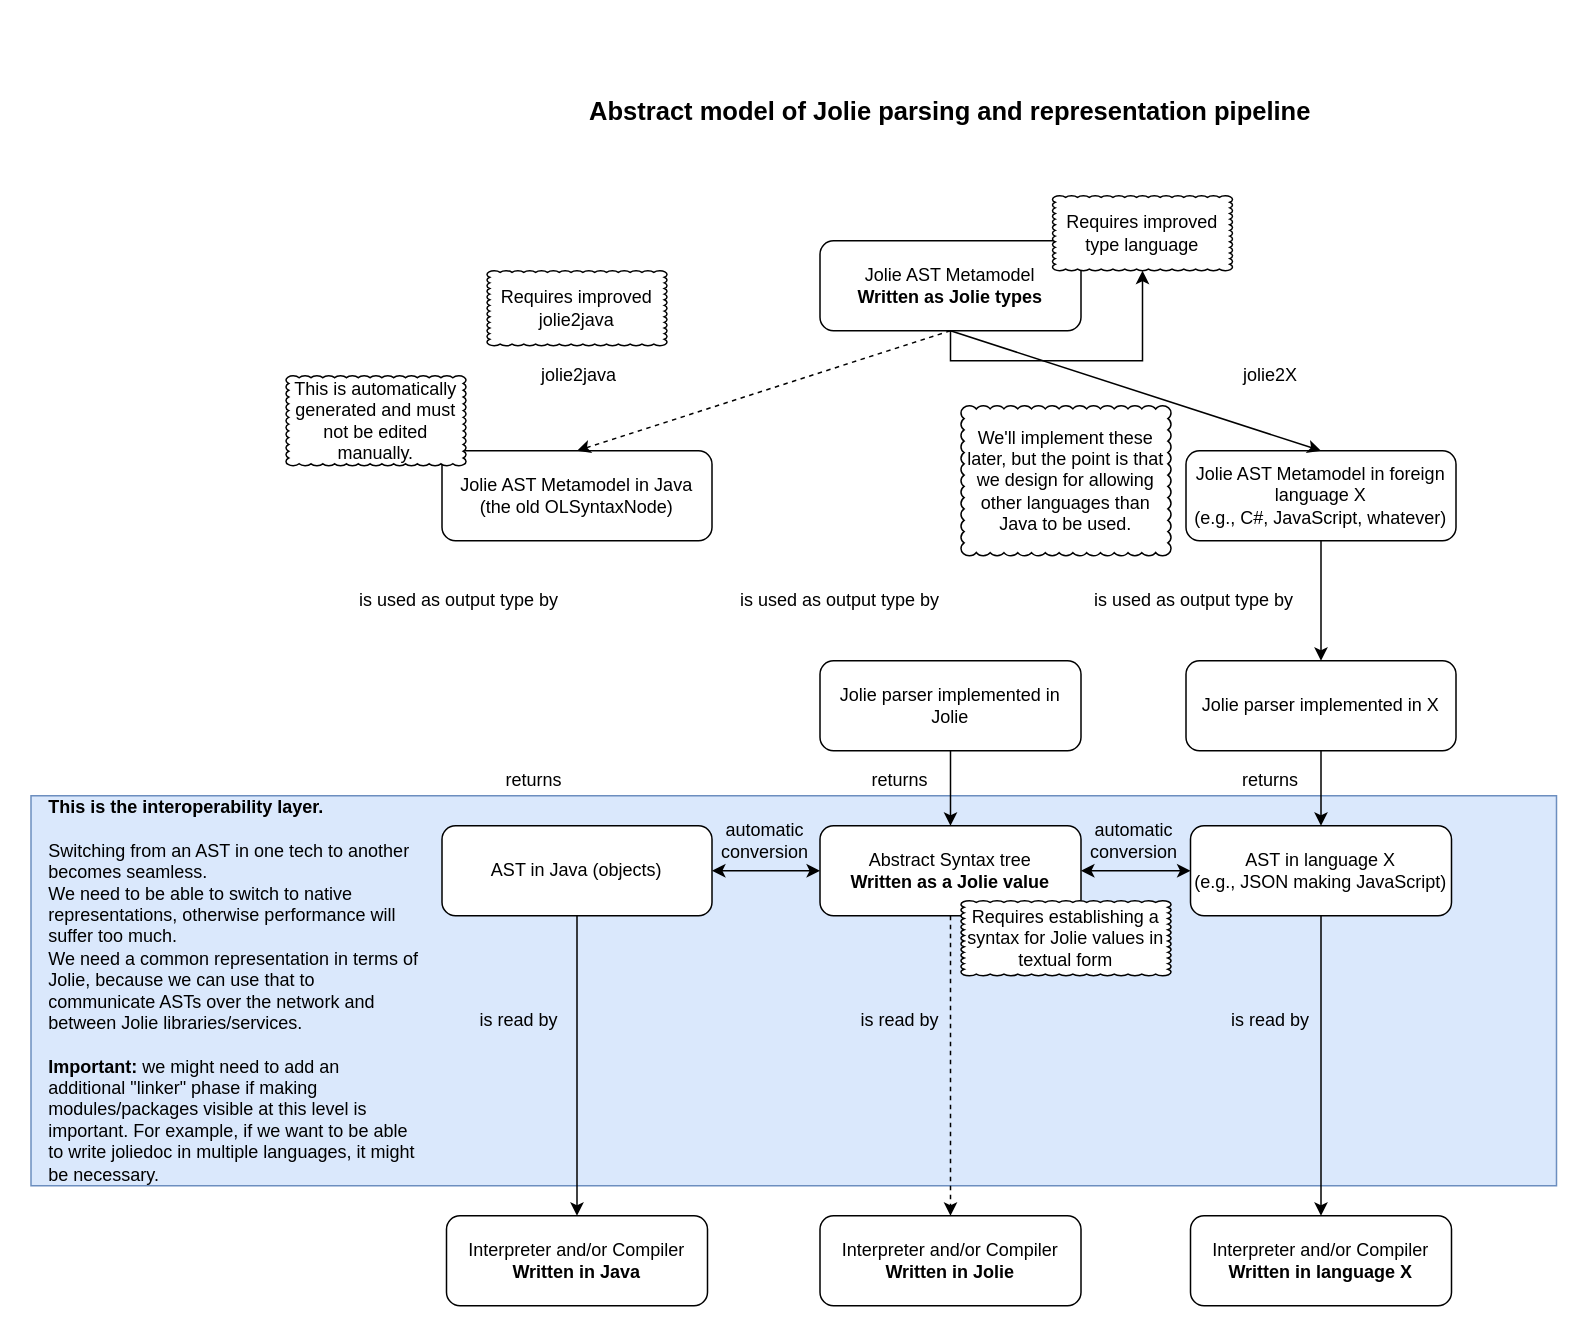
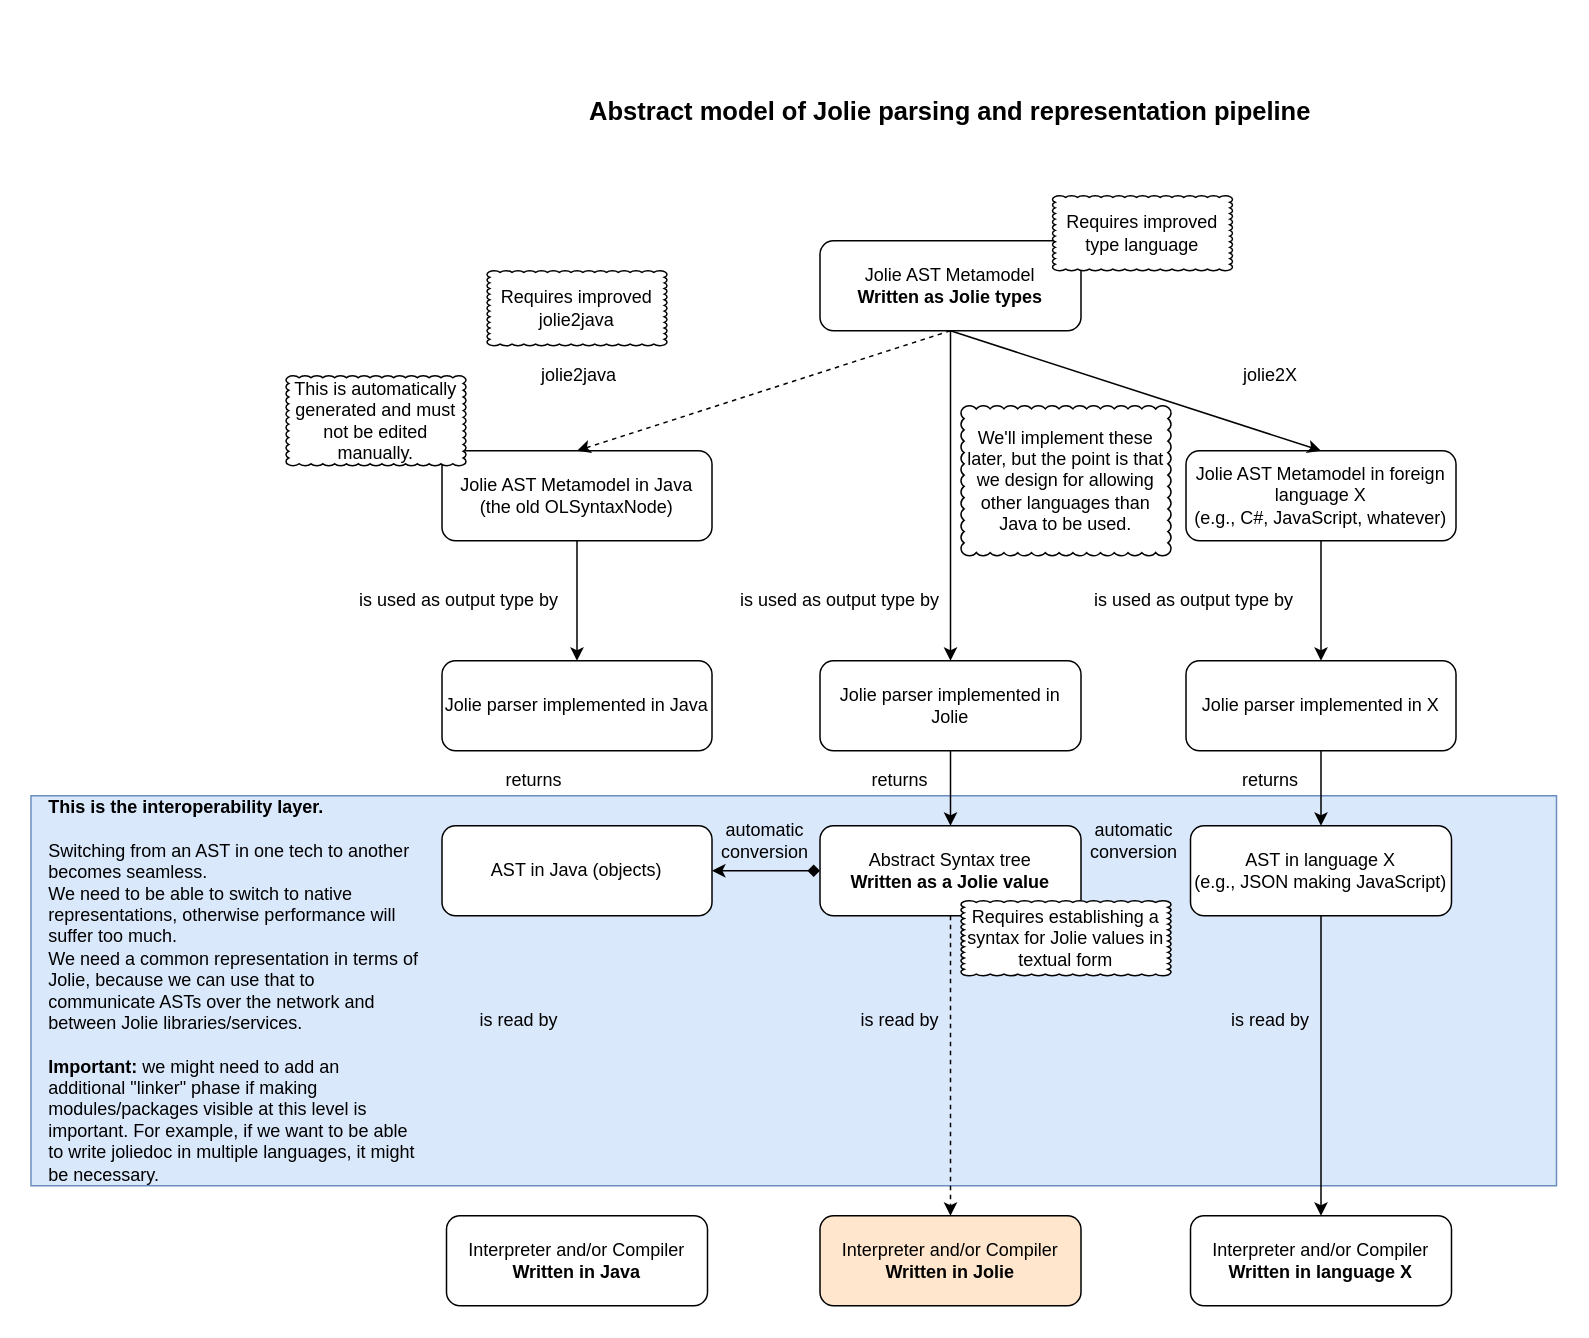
(1136, 361) -> (950, 504)
none -> (577, 596)
none -> (577, 706)
(808, 871) -> (807, 871)
(1136, 871) -> none
(577, 1061) -> none
(950, 1261) -> (950, 1261)
